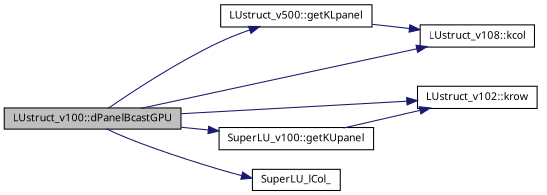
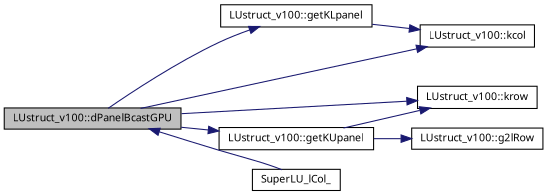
(296, 16) -> (296, 16)
(477, 36) -> (477, 36)
(477, 97) -> (477, 97)
(296, 139) -> (296, 139)
none -> (477, 139)
(173, 155) -> (221, 151)
